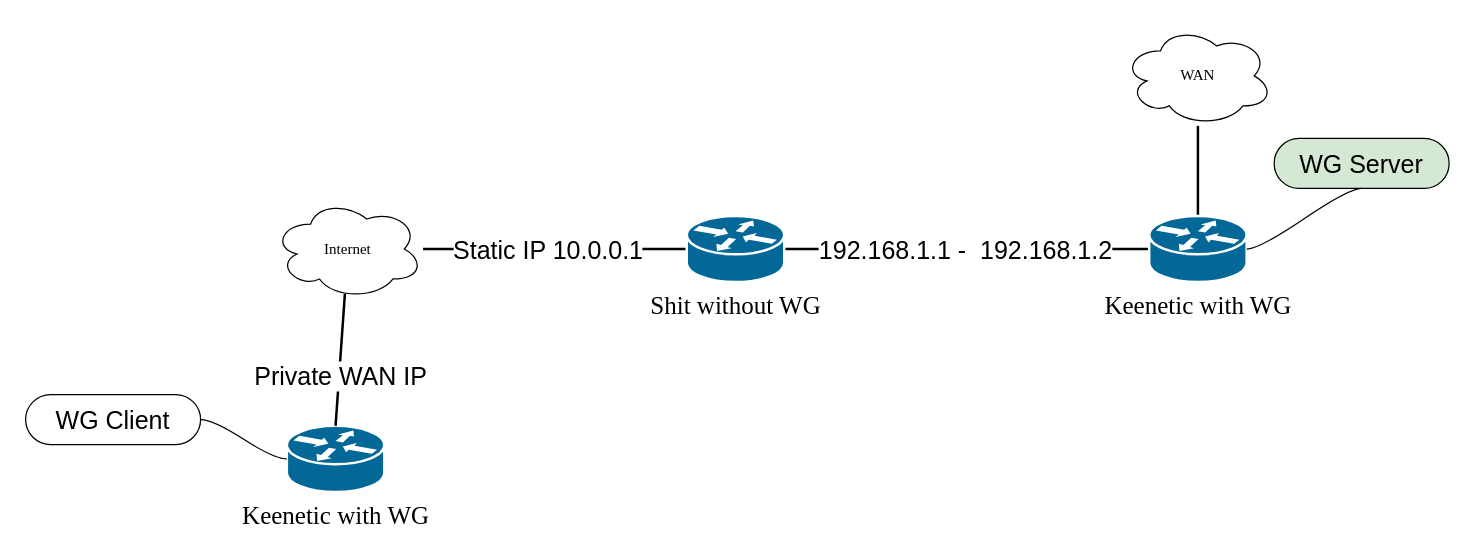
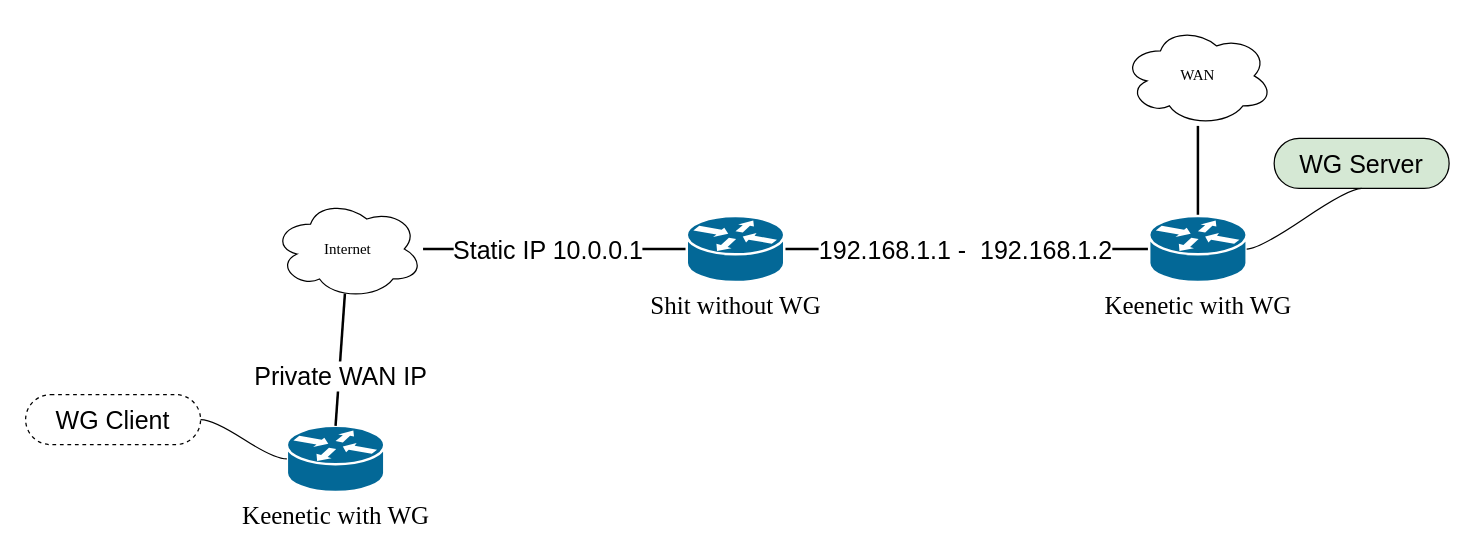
(113, 419) -> (113, 419)
